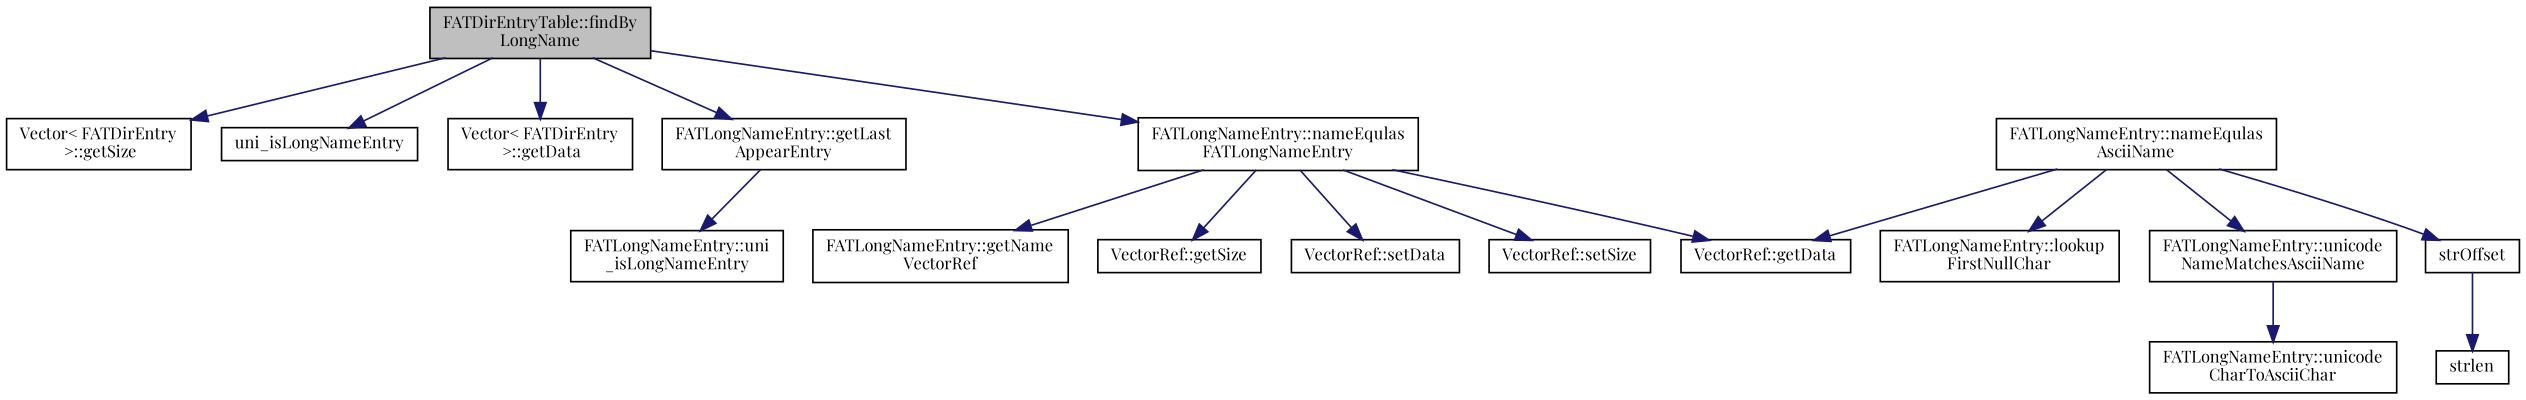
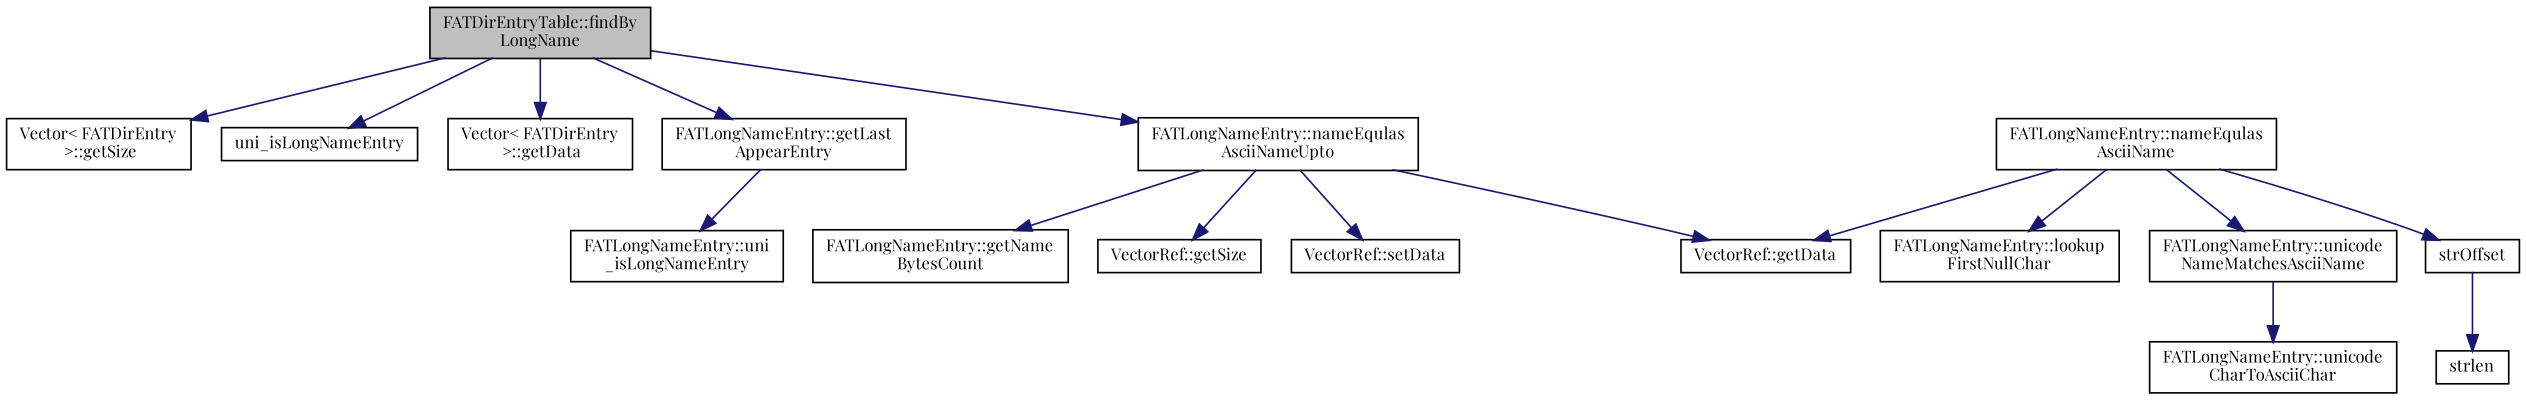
(1278, 144) -> (1278, 144)
(941, 256) -> (941, 256)
(1570, 256) -> none
